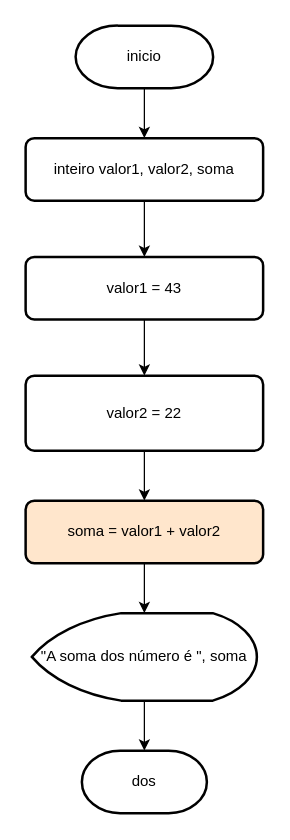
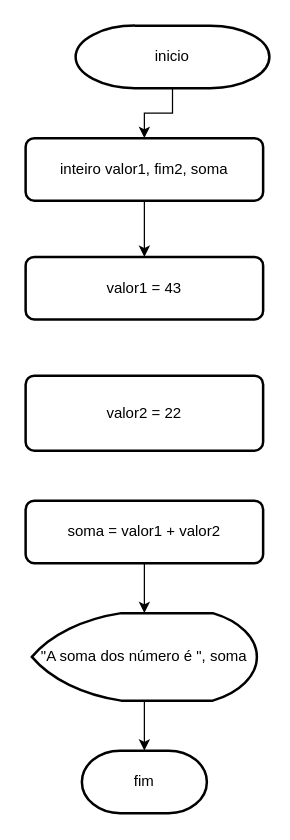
(144, 57) -> (173, 57)
(144, 169) -> (144, 169)
(144, 344) -> none
(144, 472) -> none
(144, 532) -> (144, 532)
(144, 782) -> (144, 782)
